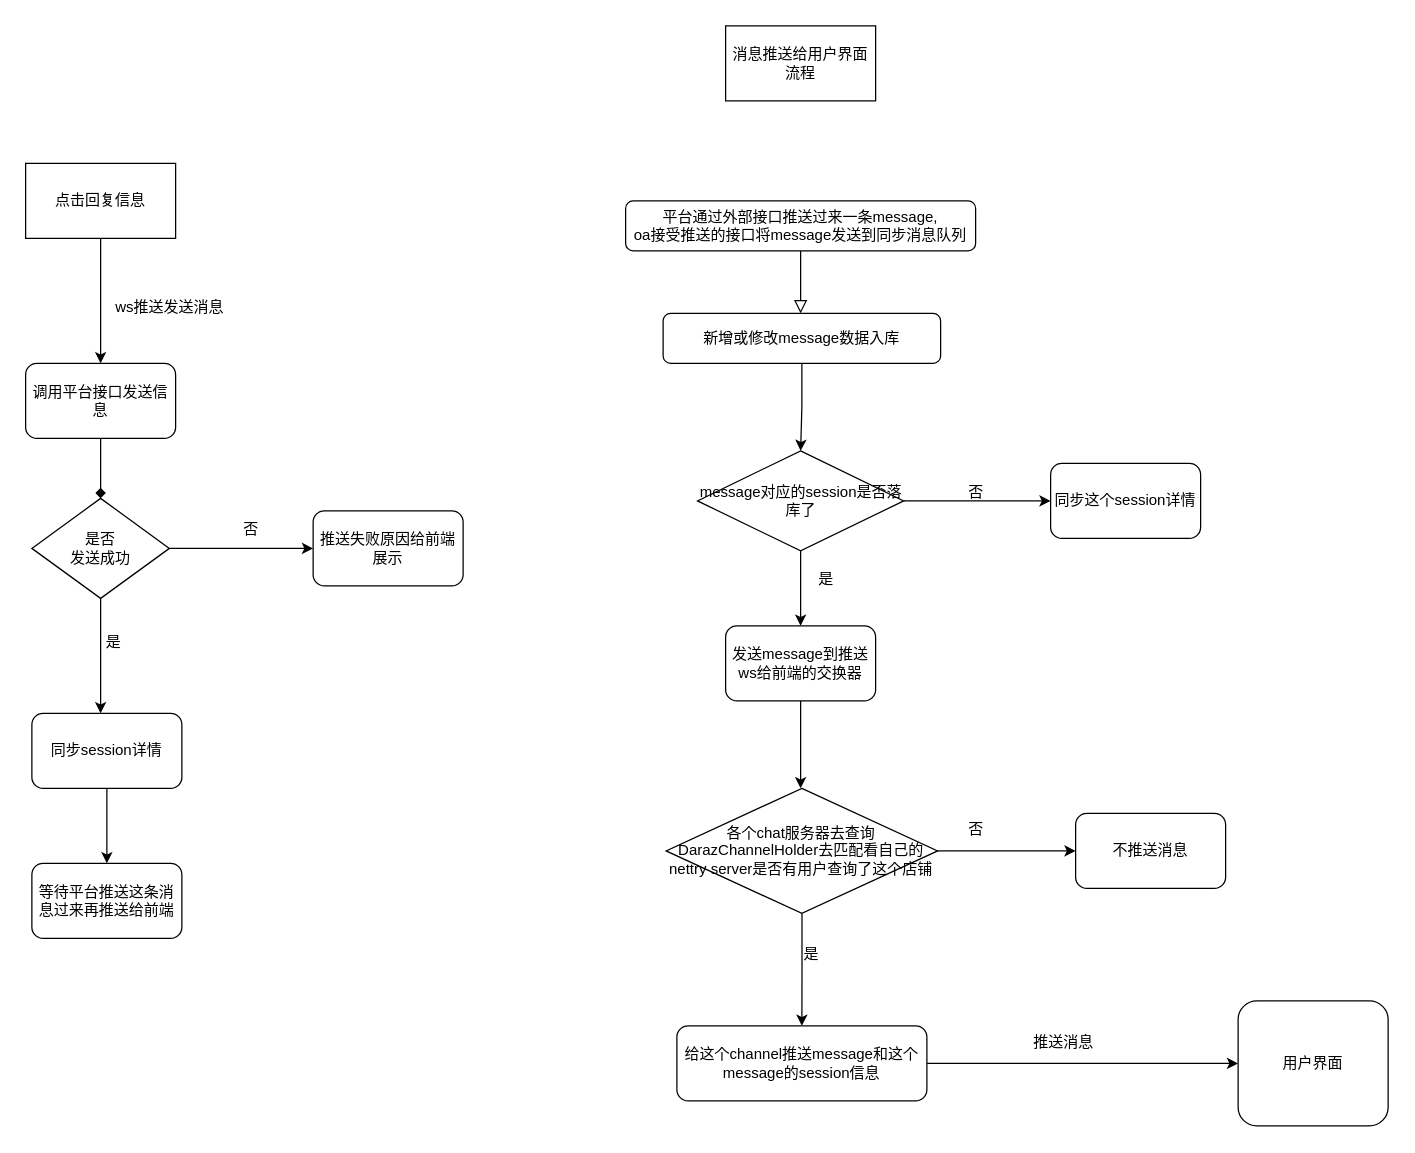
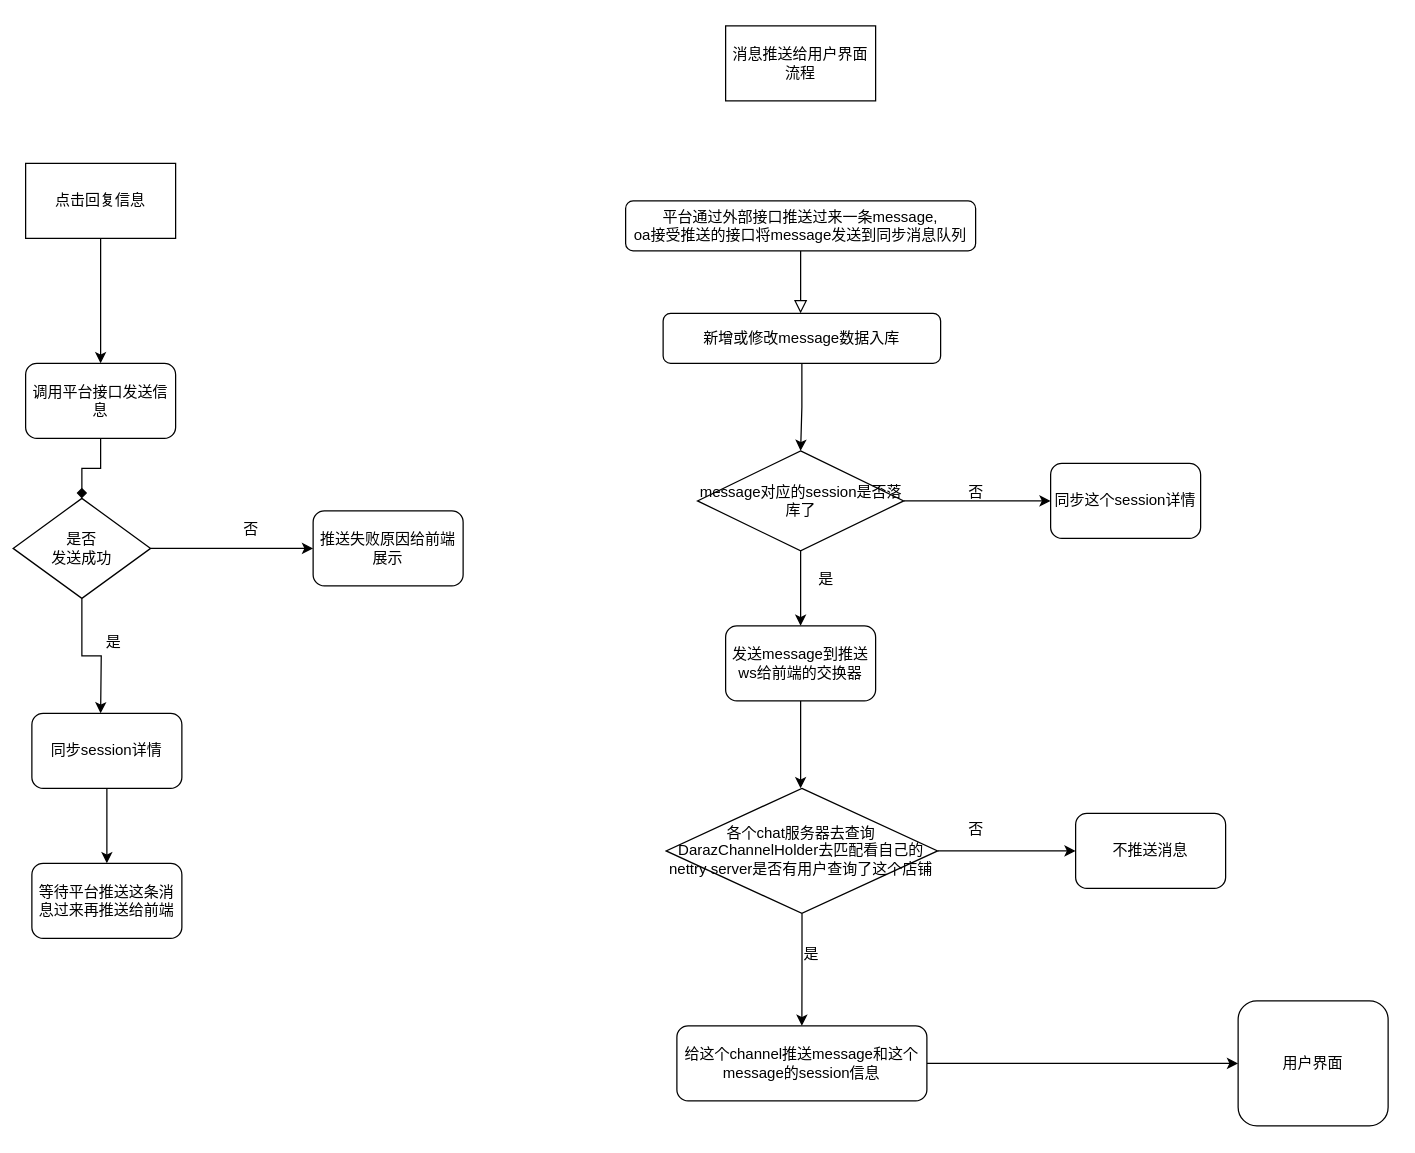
(169, 307) -> none
(101, 548) -> (82, 548)
(1063, 1042) -> none
